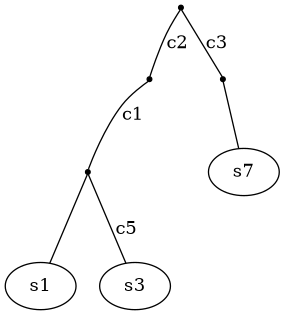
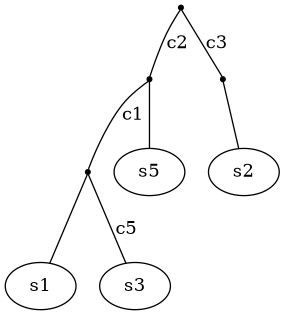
none -> (149, 172)
(244, 172) -> (244, 172)
